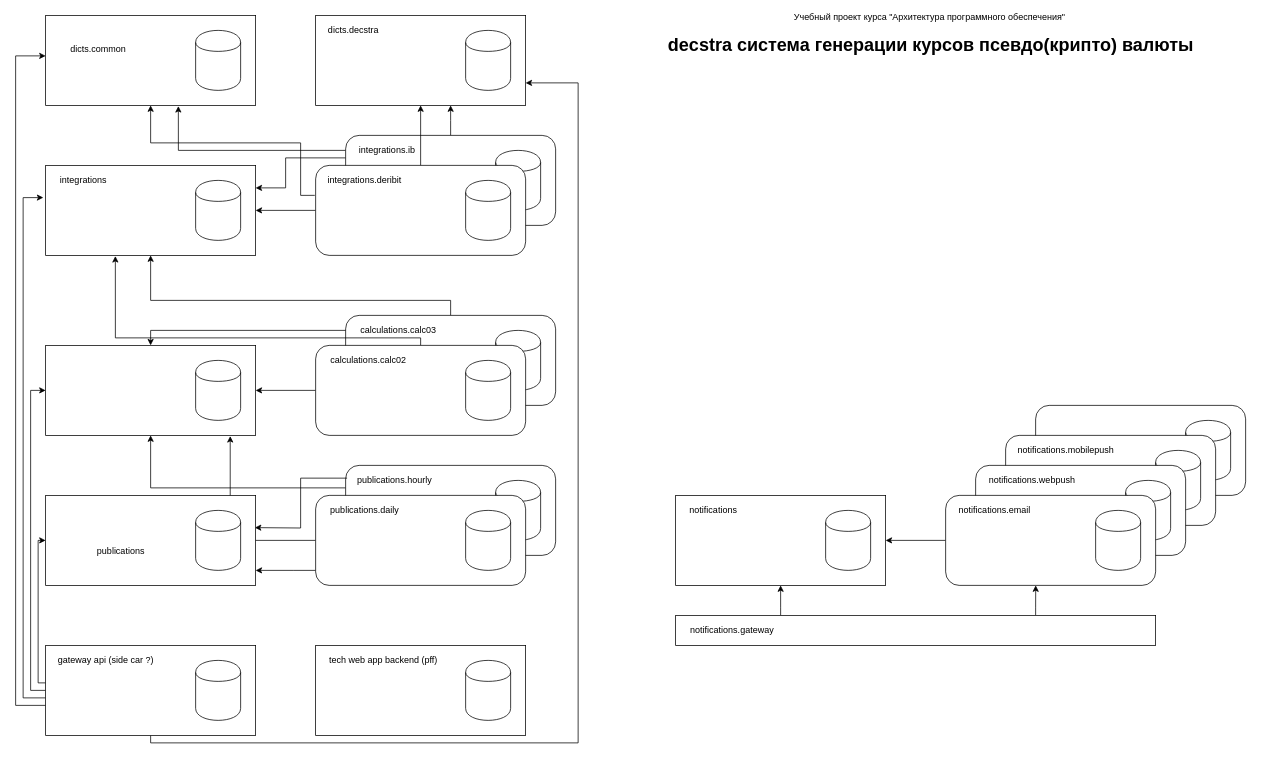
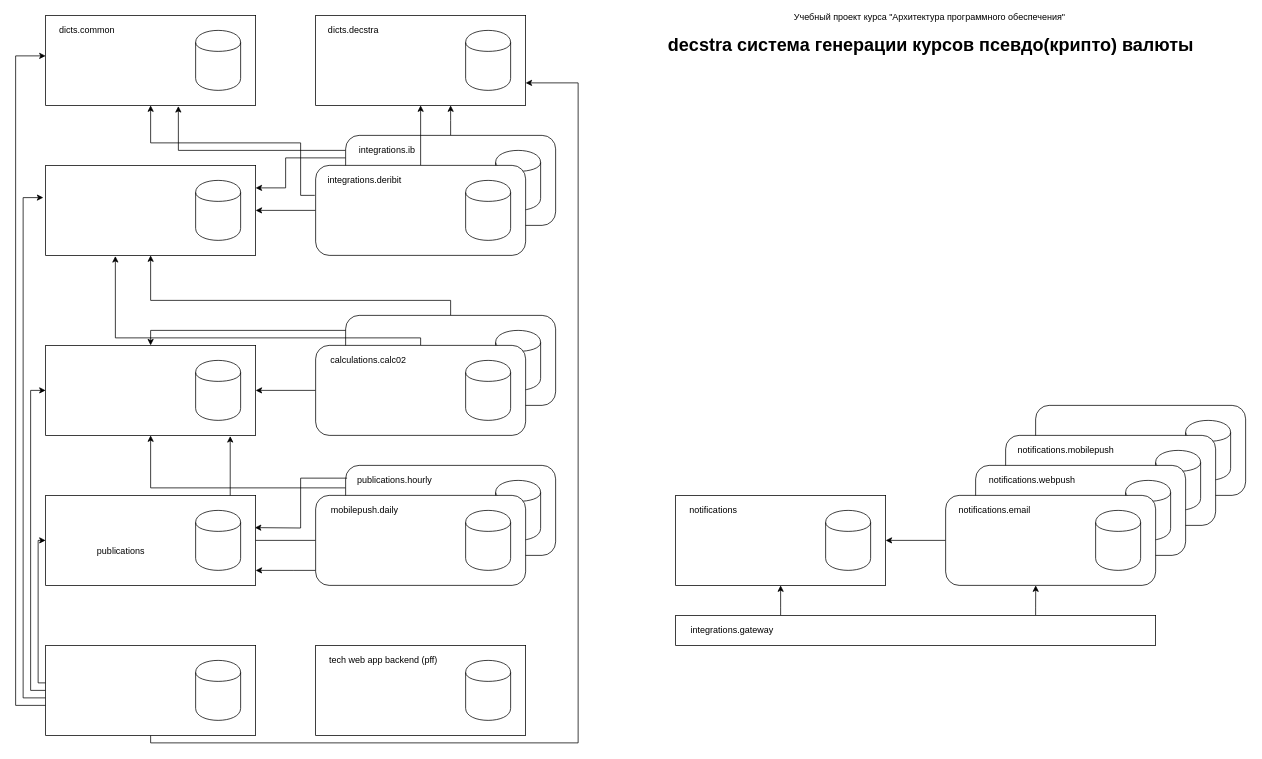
(98, 49) -> (87, 30)
(83, 180) -> none
(398, 330) -> none
(365, 510) -> (365, 510)
(732, 630) -> (732, 630)
(105, 660) -> none
